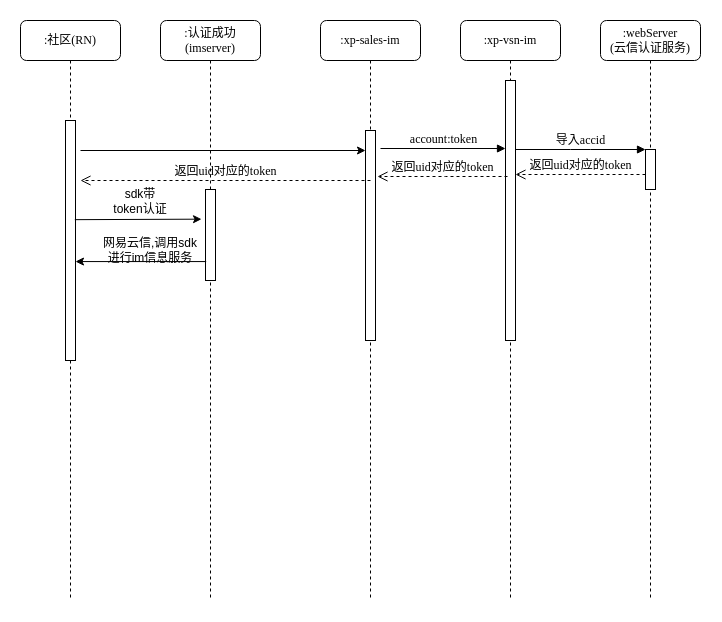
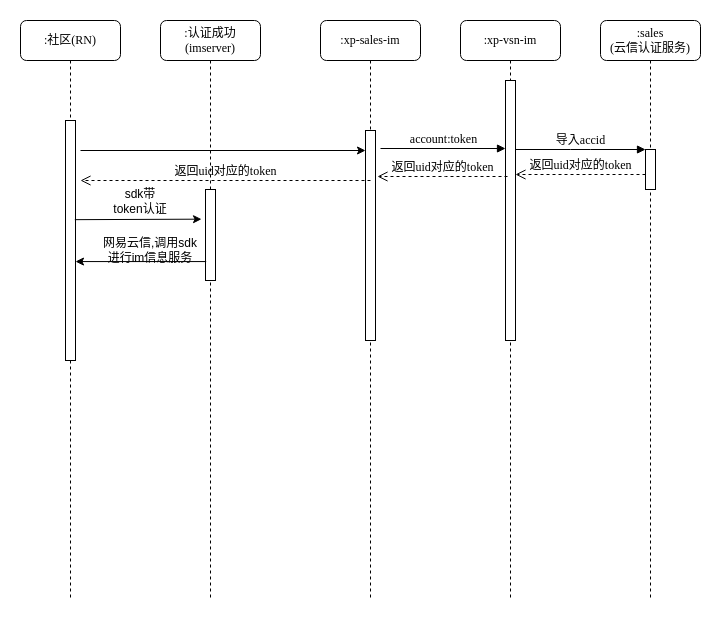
(651, 41) -> (651, 41)
